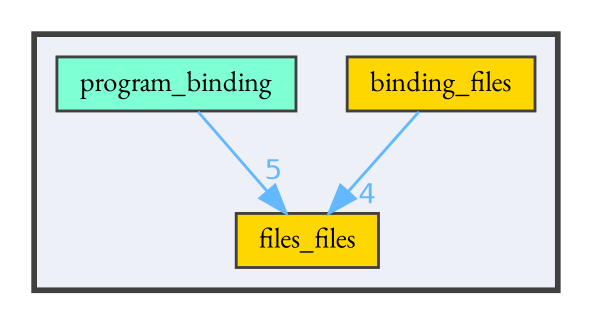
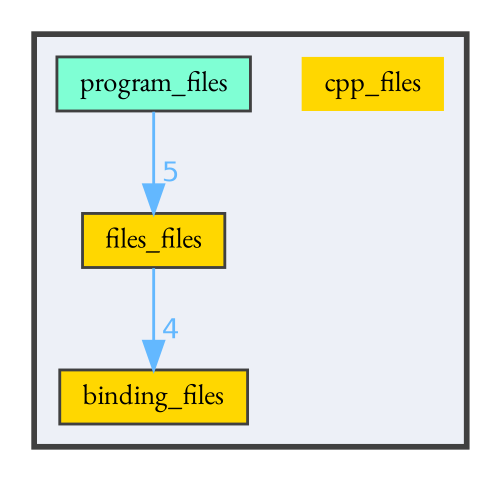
(176, 84) -> (154, 84)
none -> (373, 84)
(384, 151) -> (154, 305)
